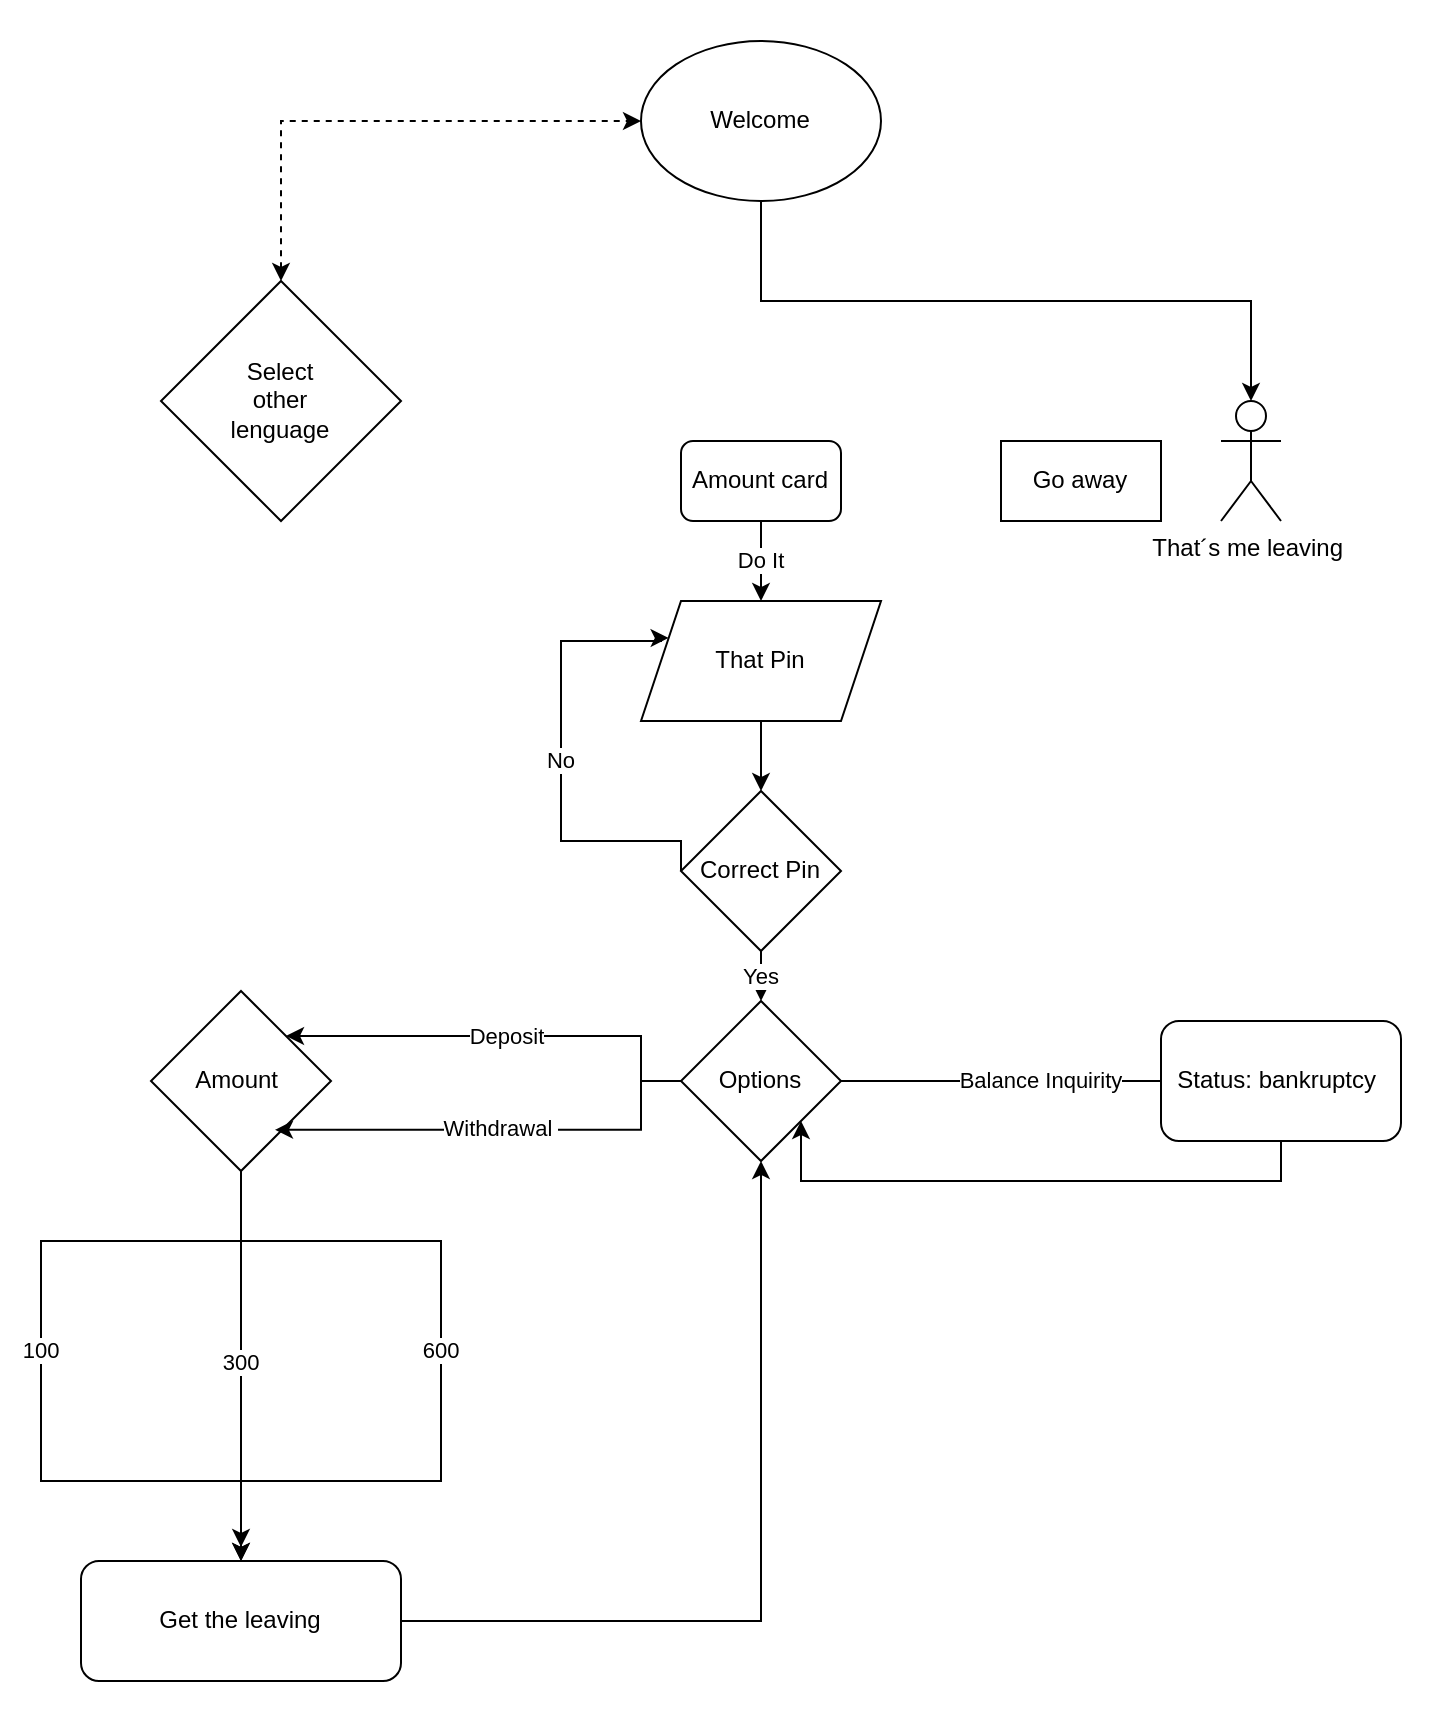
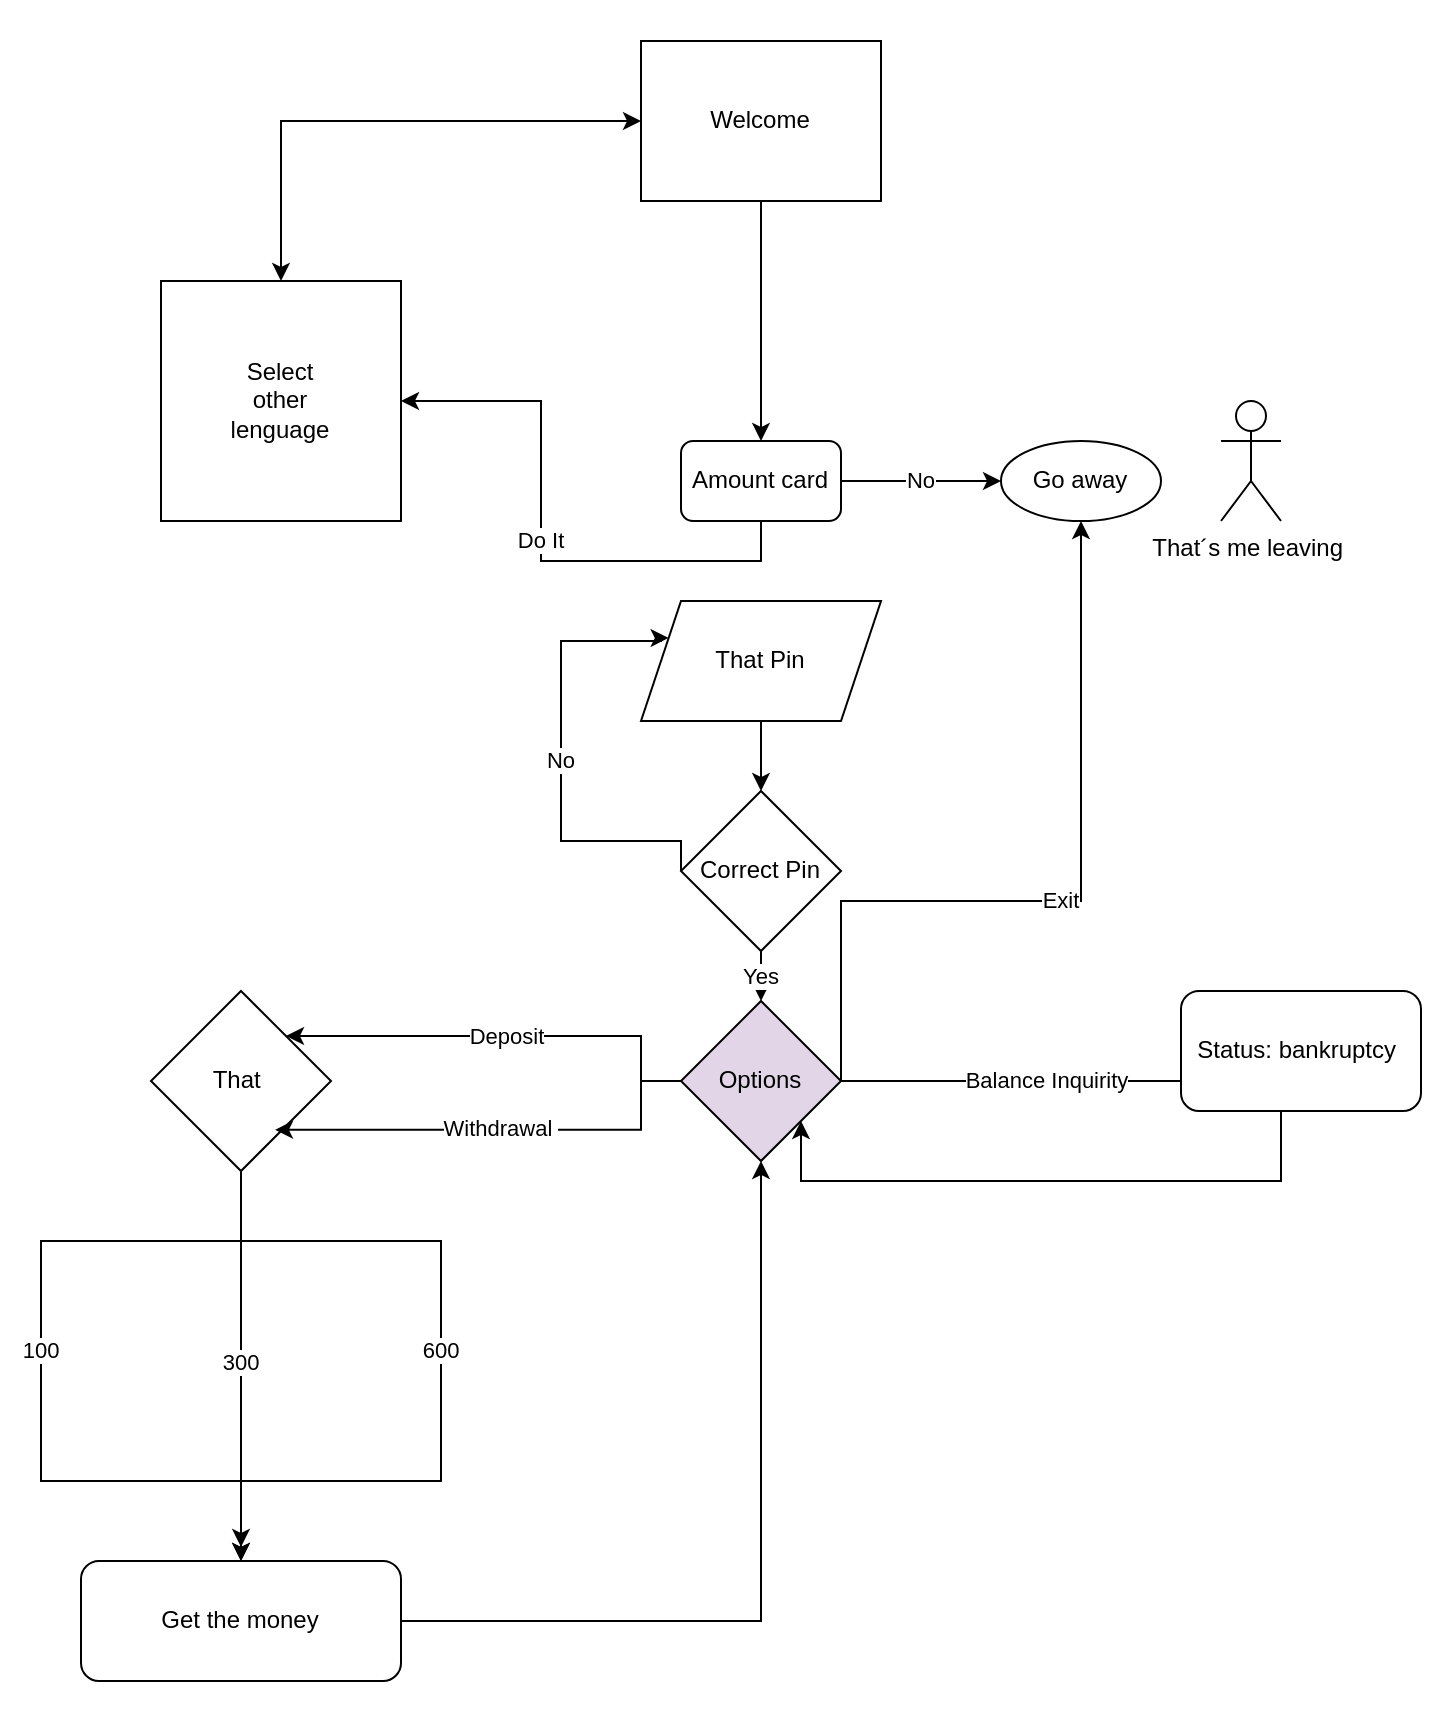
(383, 121) -> (383, 121)
(761, 121) -> (761, 121)
(1048, 301) -> (761, 363)
(281, 401) -> (281, 401)
none -> (914, 481)
(1081, 481) -> (1081, 481)
(761, 567) -> (541, 535)
none -> (1056, 901)
(241, 1081) -> (241, 1081)
(761, 1081) -> (761, 1081)
(1281, 1081) -> (1301, 1051)
(241, 1621) -> (241, 1621)
